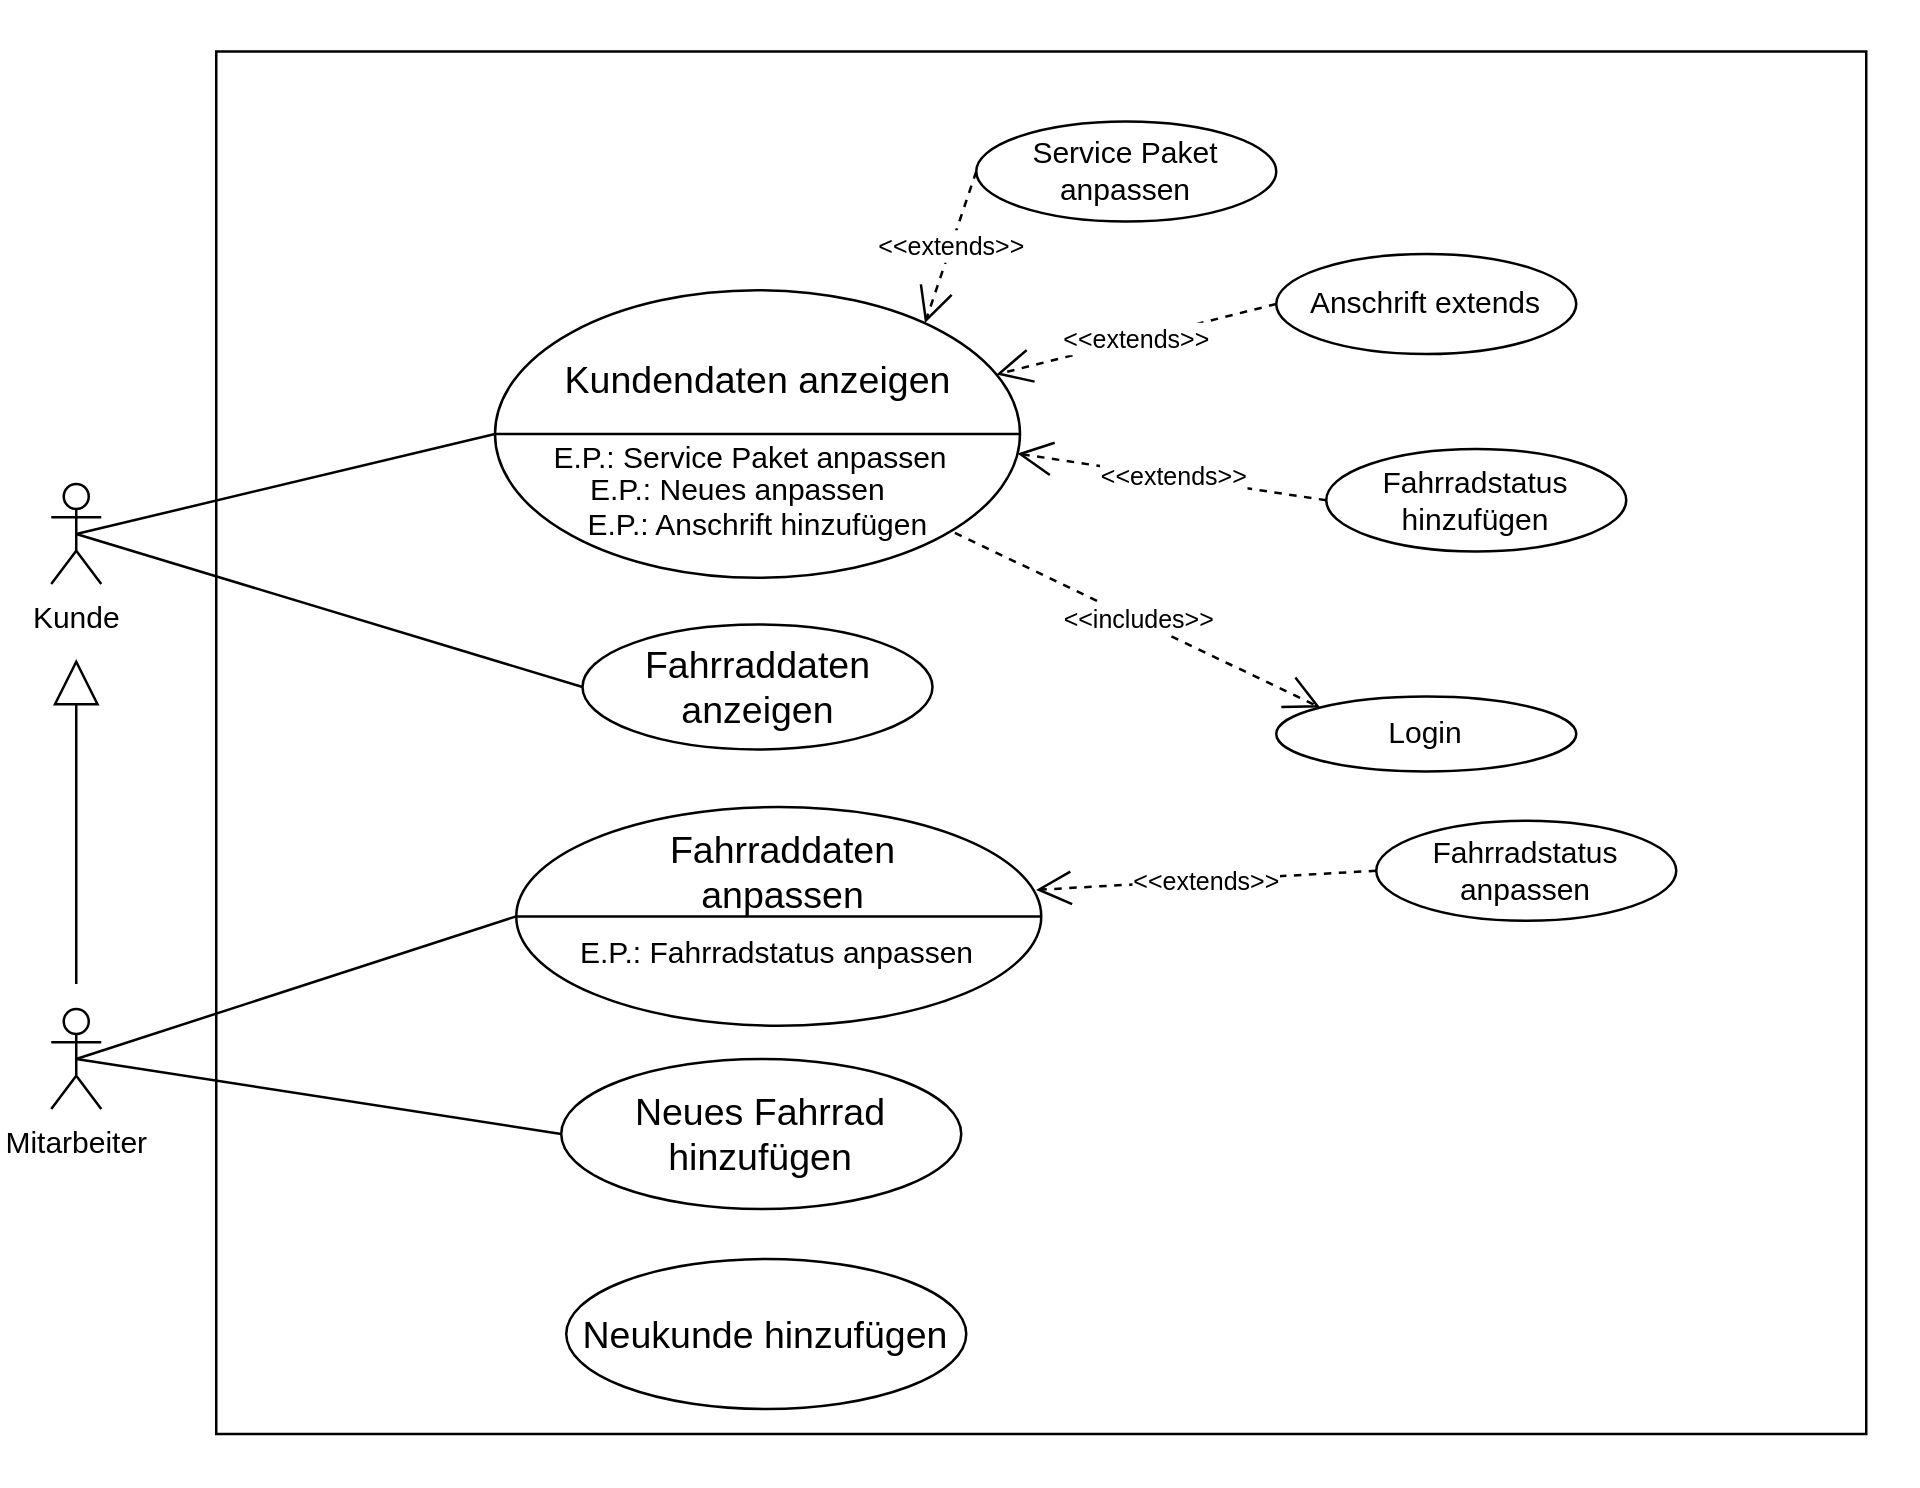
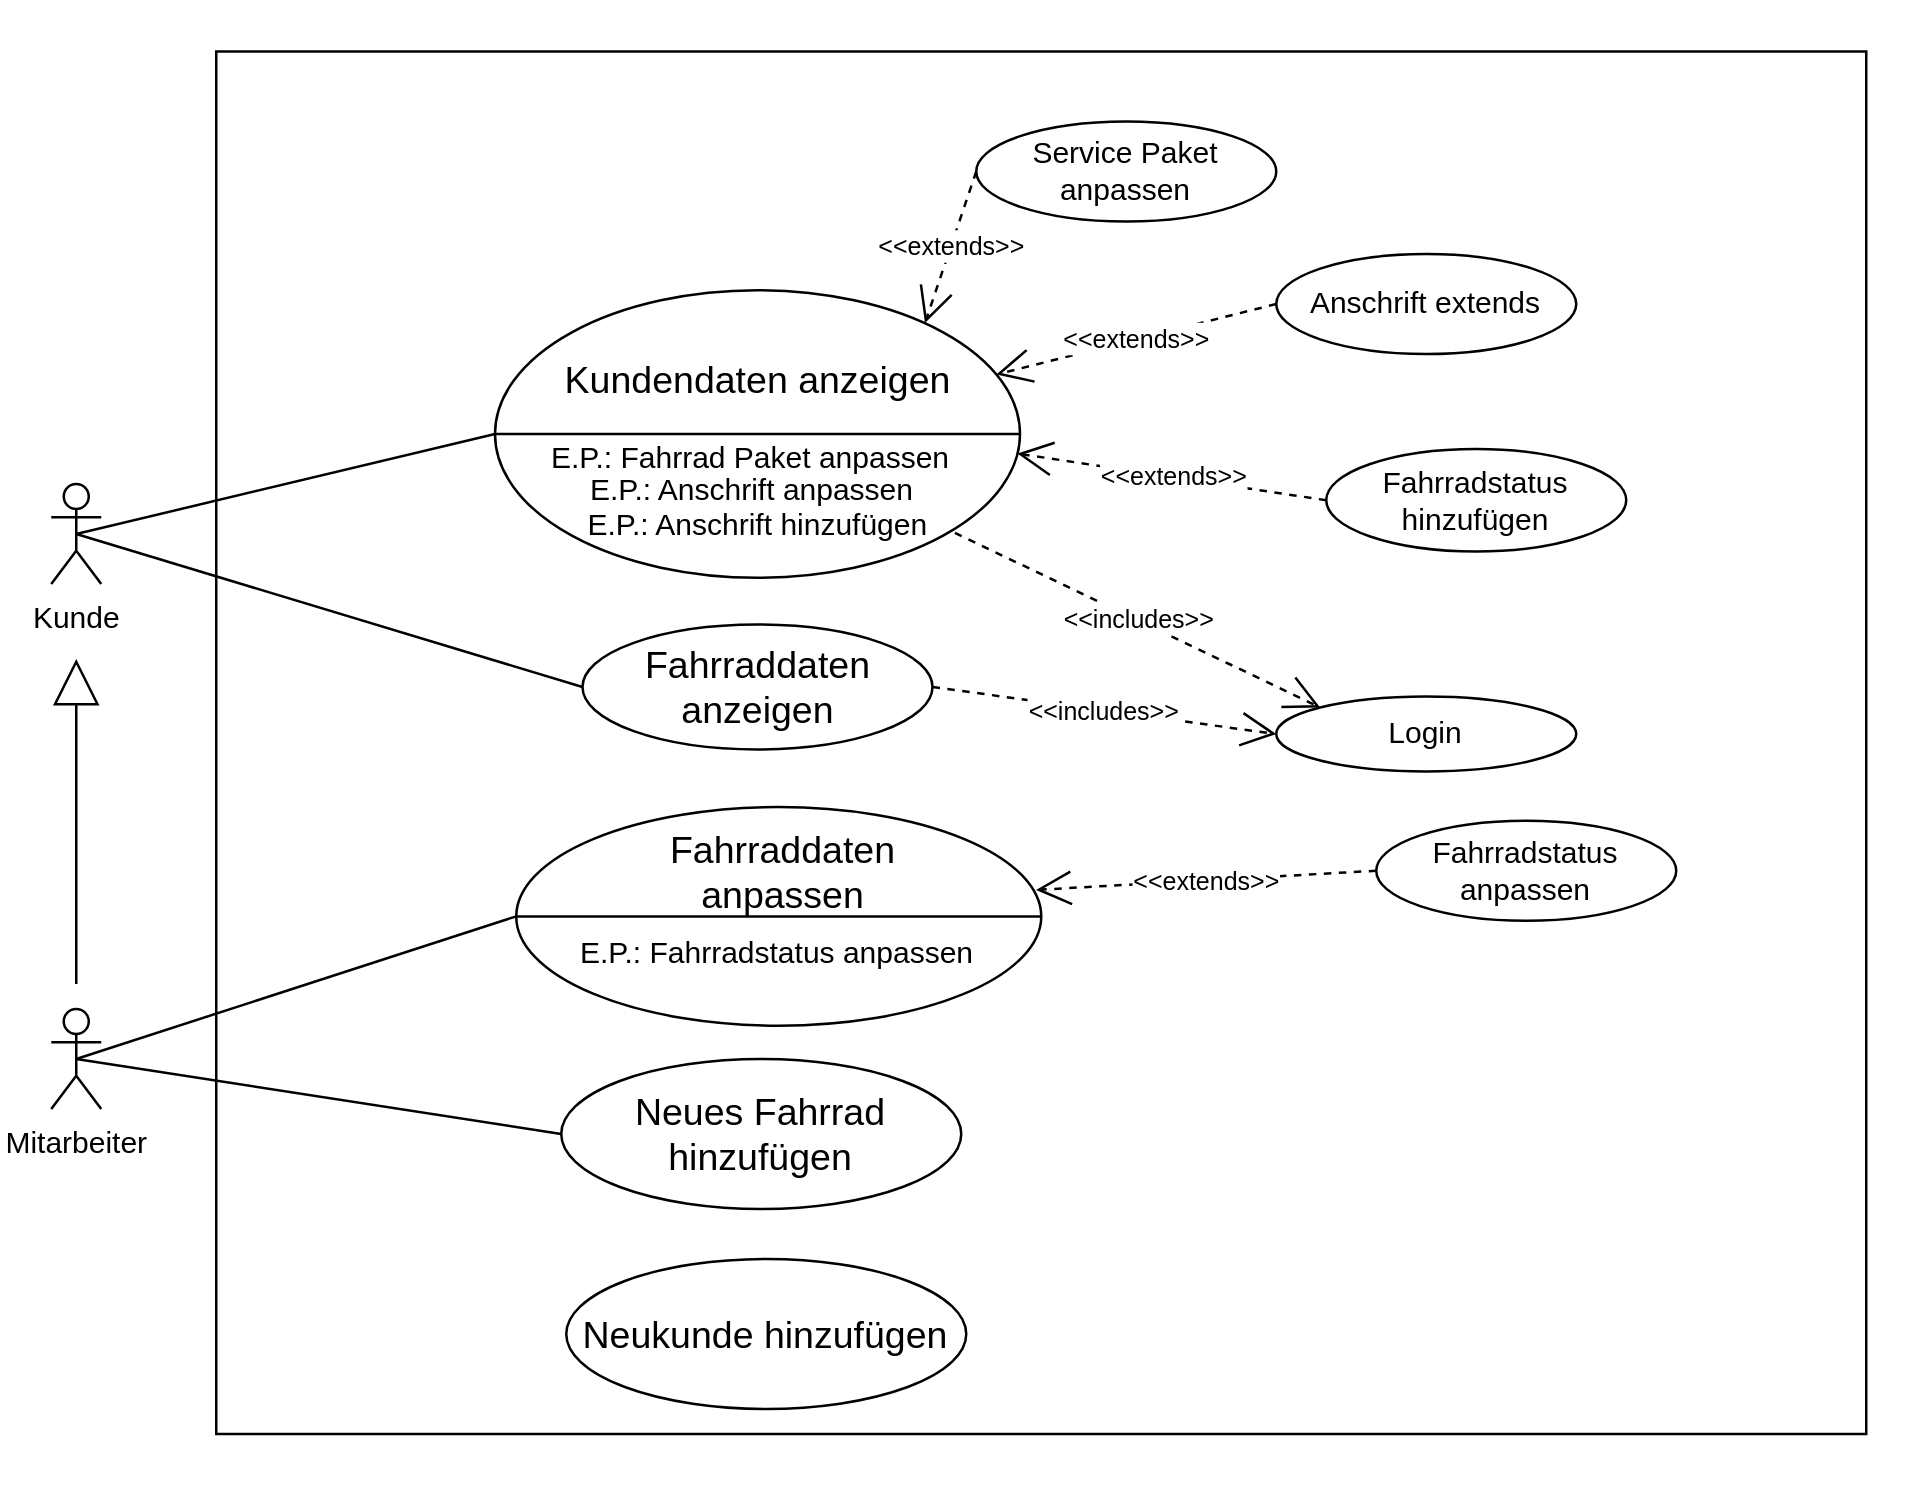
(751, 459) -> (751, 459)
(740, 491) -> (769, 491)
none -> (1110, 711)
